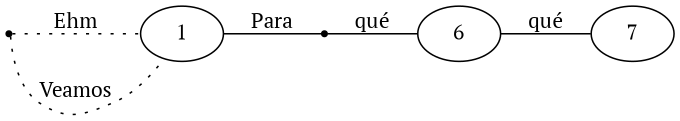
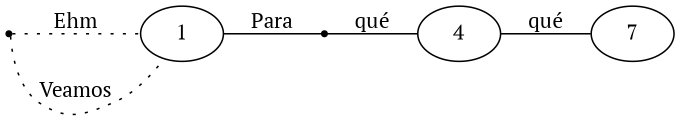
(459, 34) -> (459, 34)
